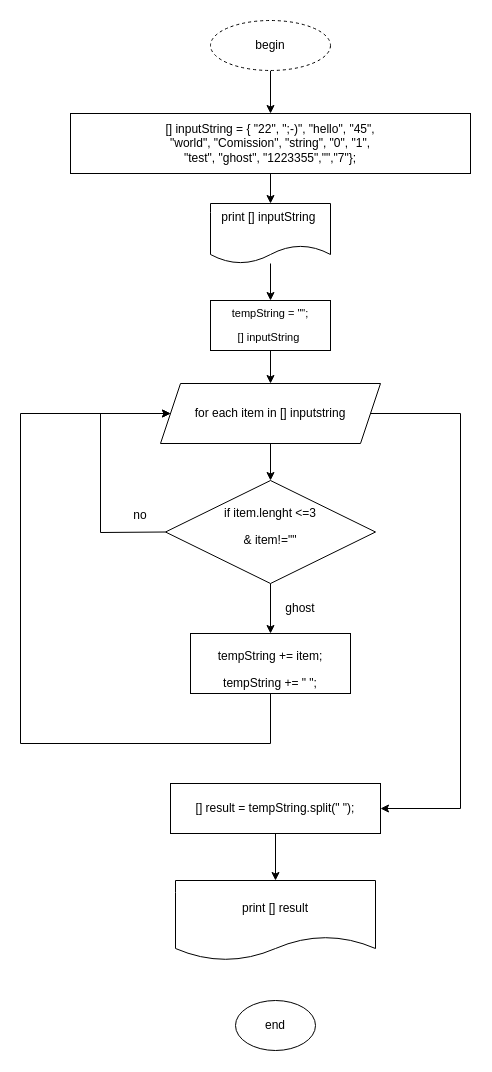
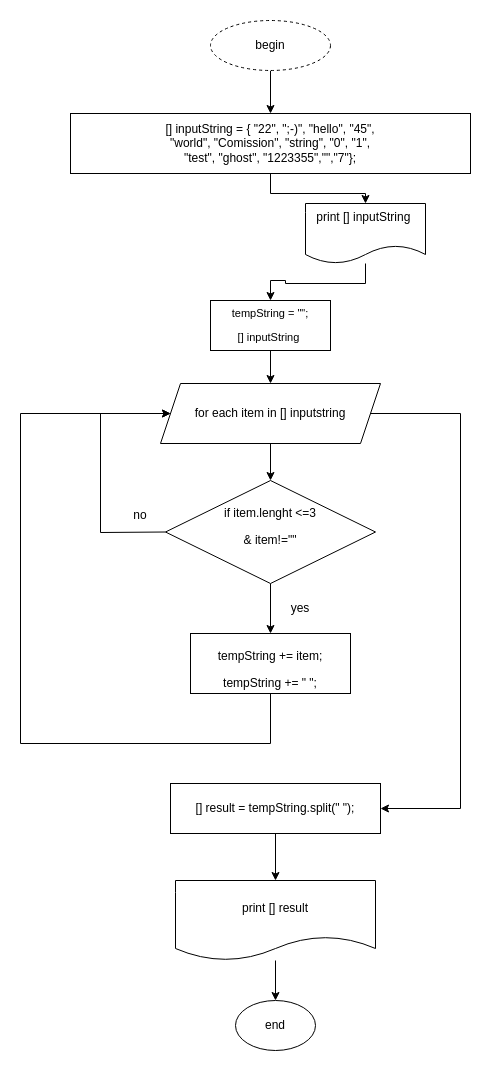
(271, 234) -> (366, 234)
(301, 609) -> (301, 609)
none -> (276, 977)
